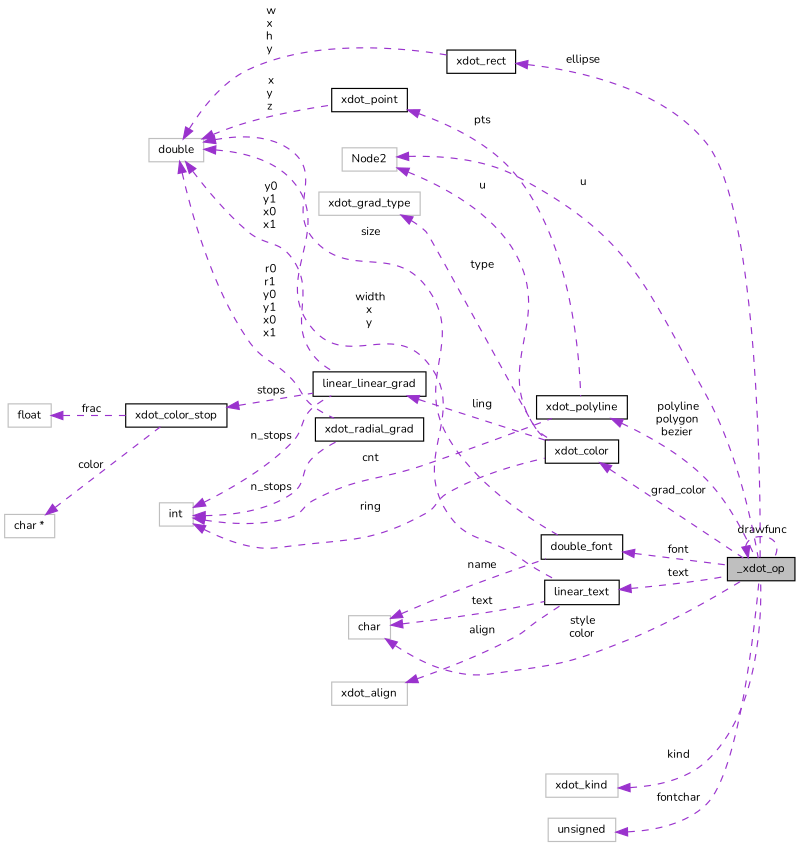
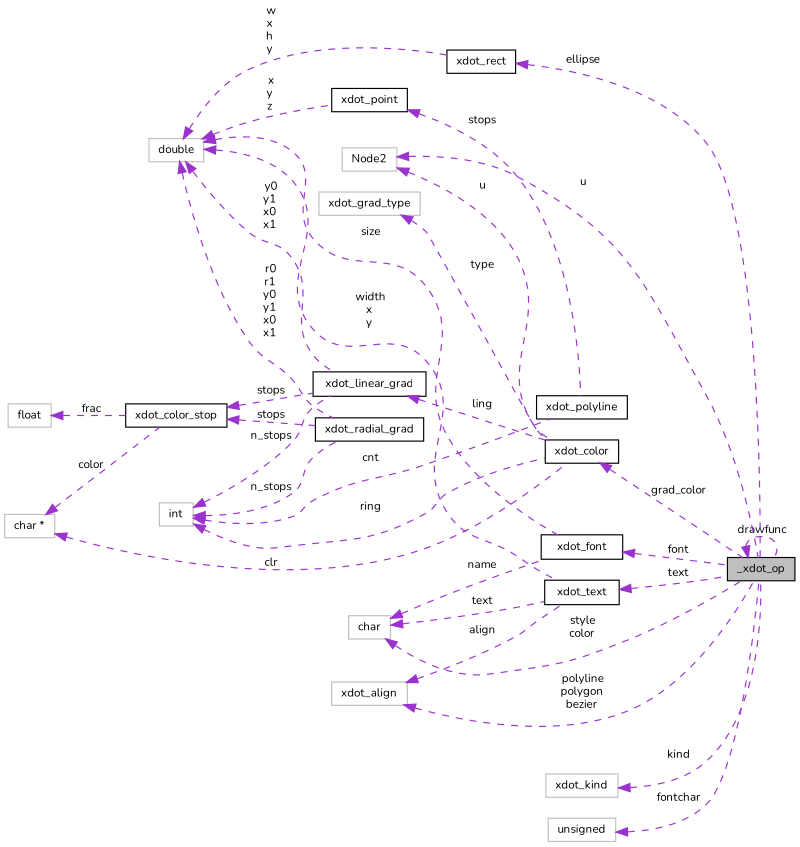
(481, 120) -> (481, 120)
(370, 384) -> (370, 384)
none -> (277, 423)
(703, 476) -> (613, 716)
(582, 547) -> (582, 547)
none -> (329, 568)
(582, 592) -> (582, 592)
